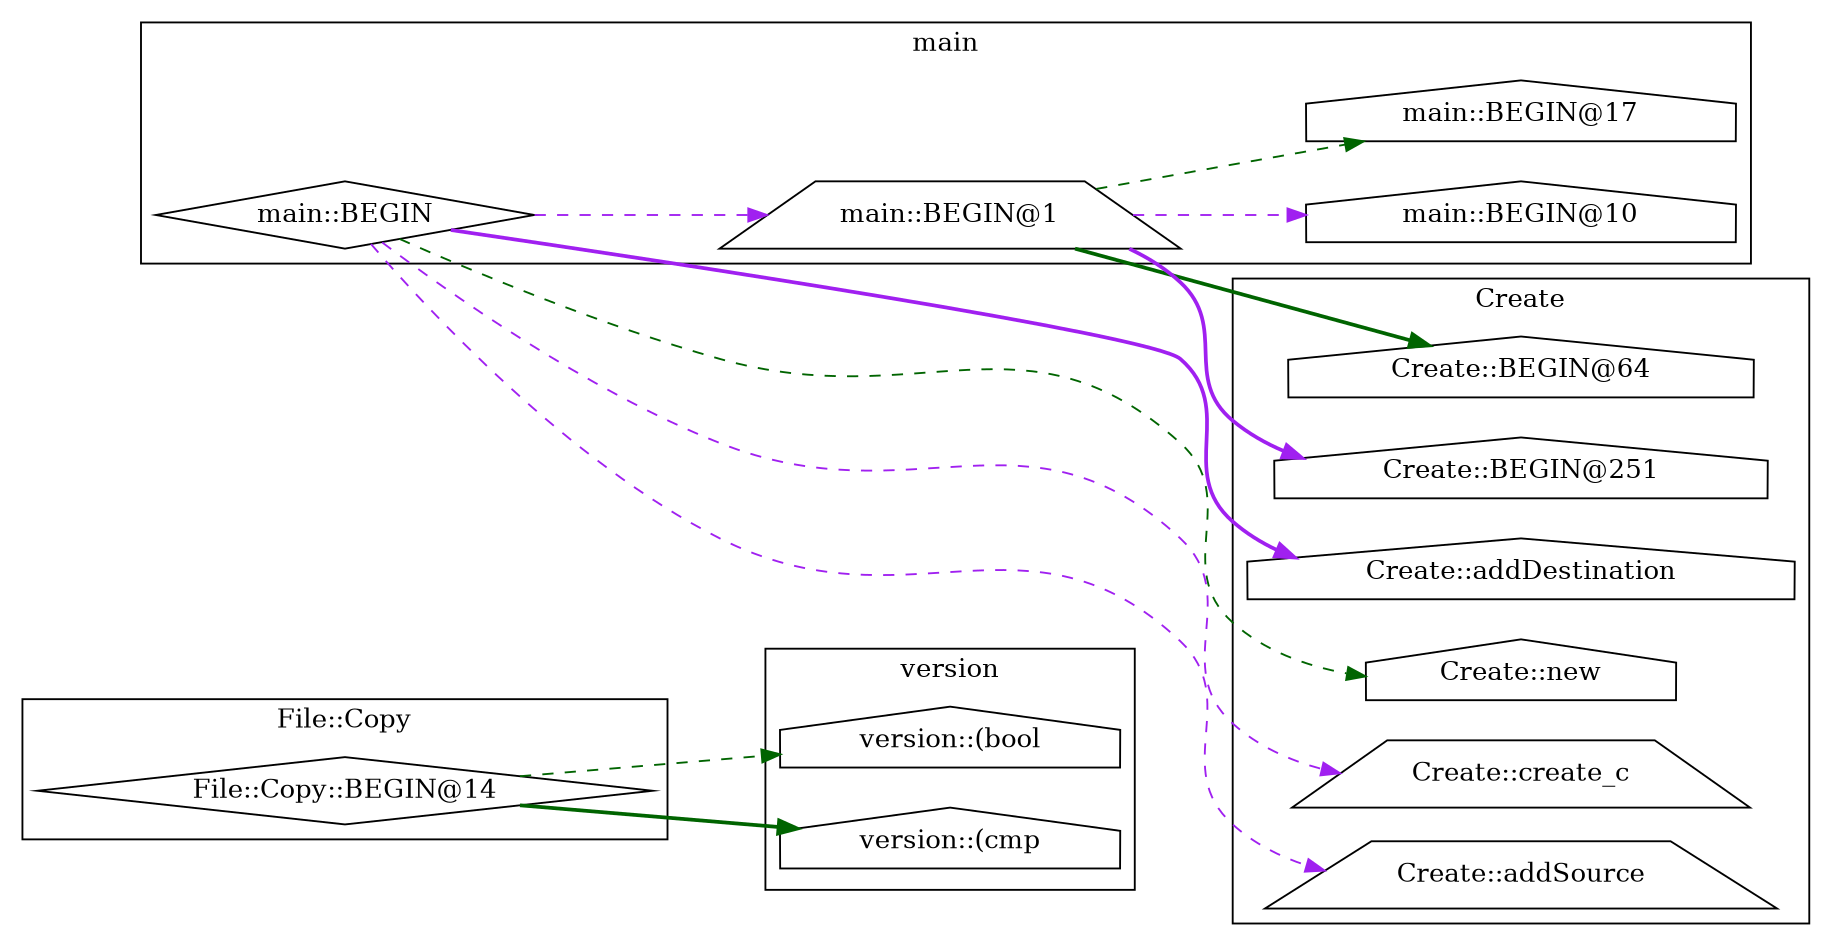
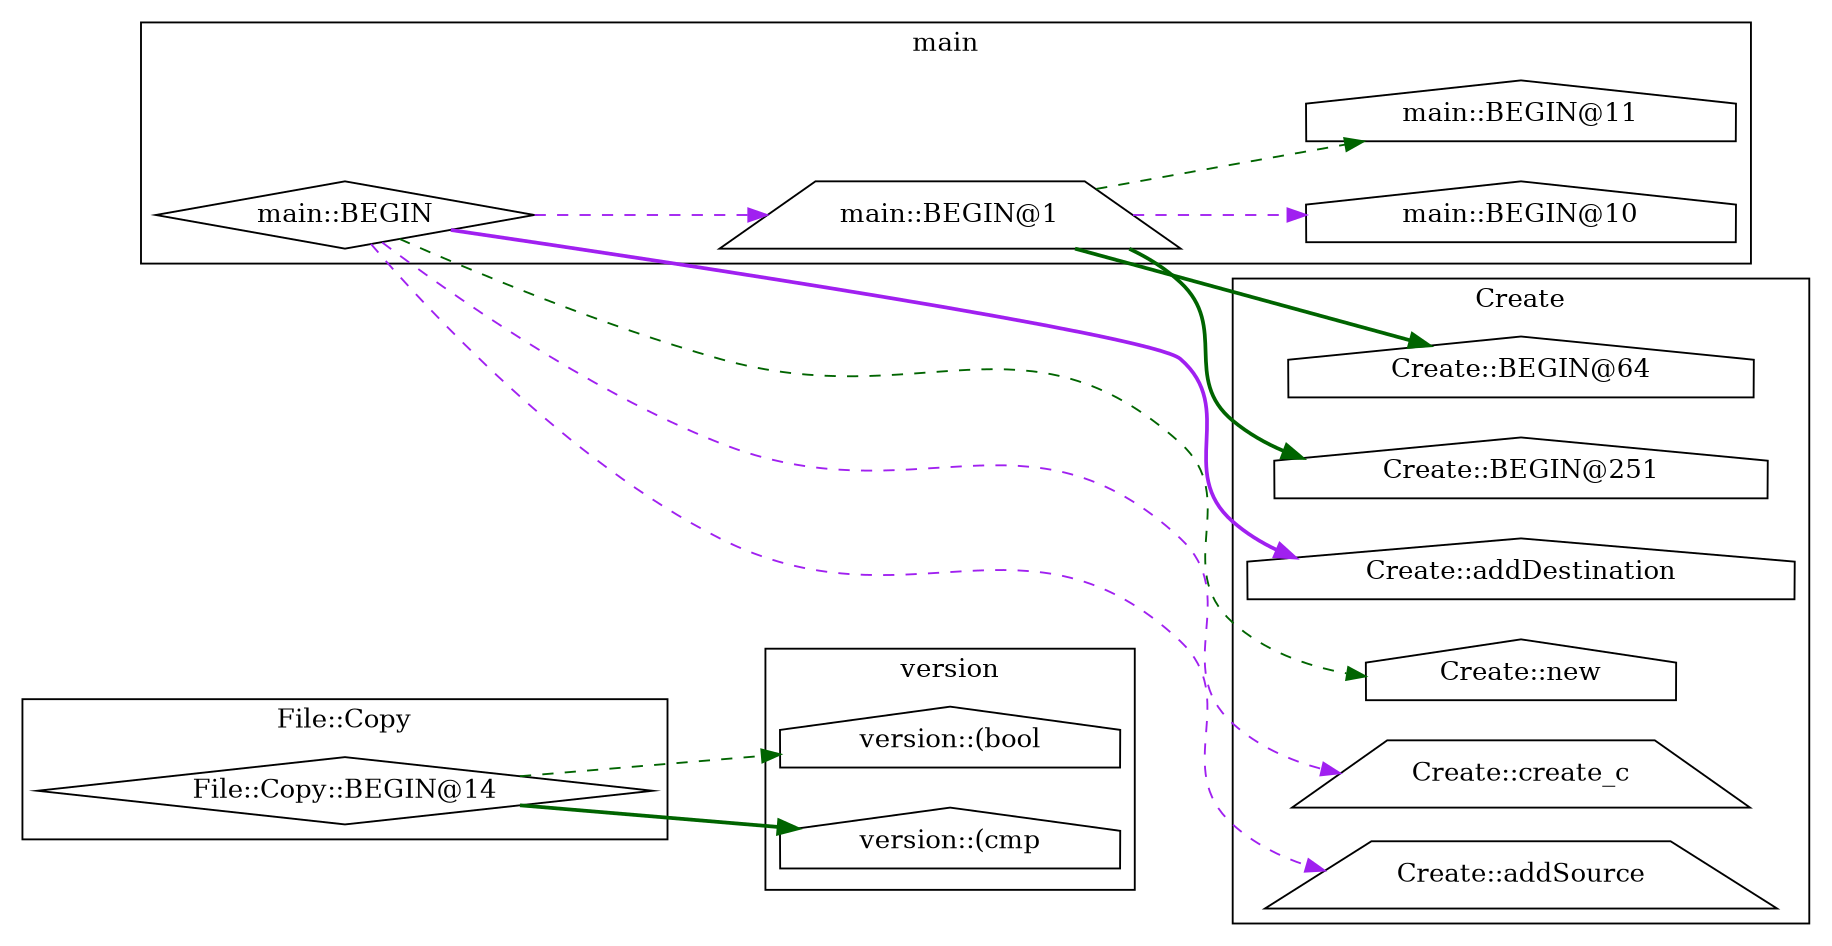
(1521, 114) -> (1521, 114)
(1206, 351) -> (1206, 351)
